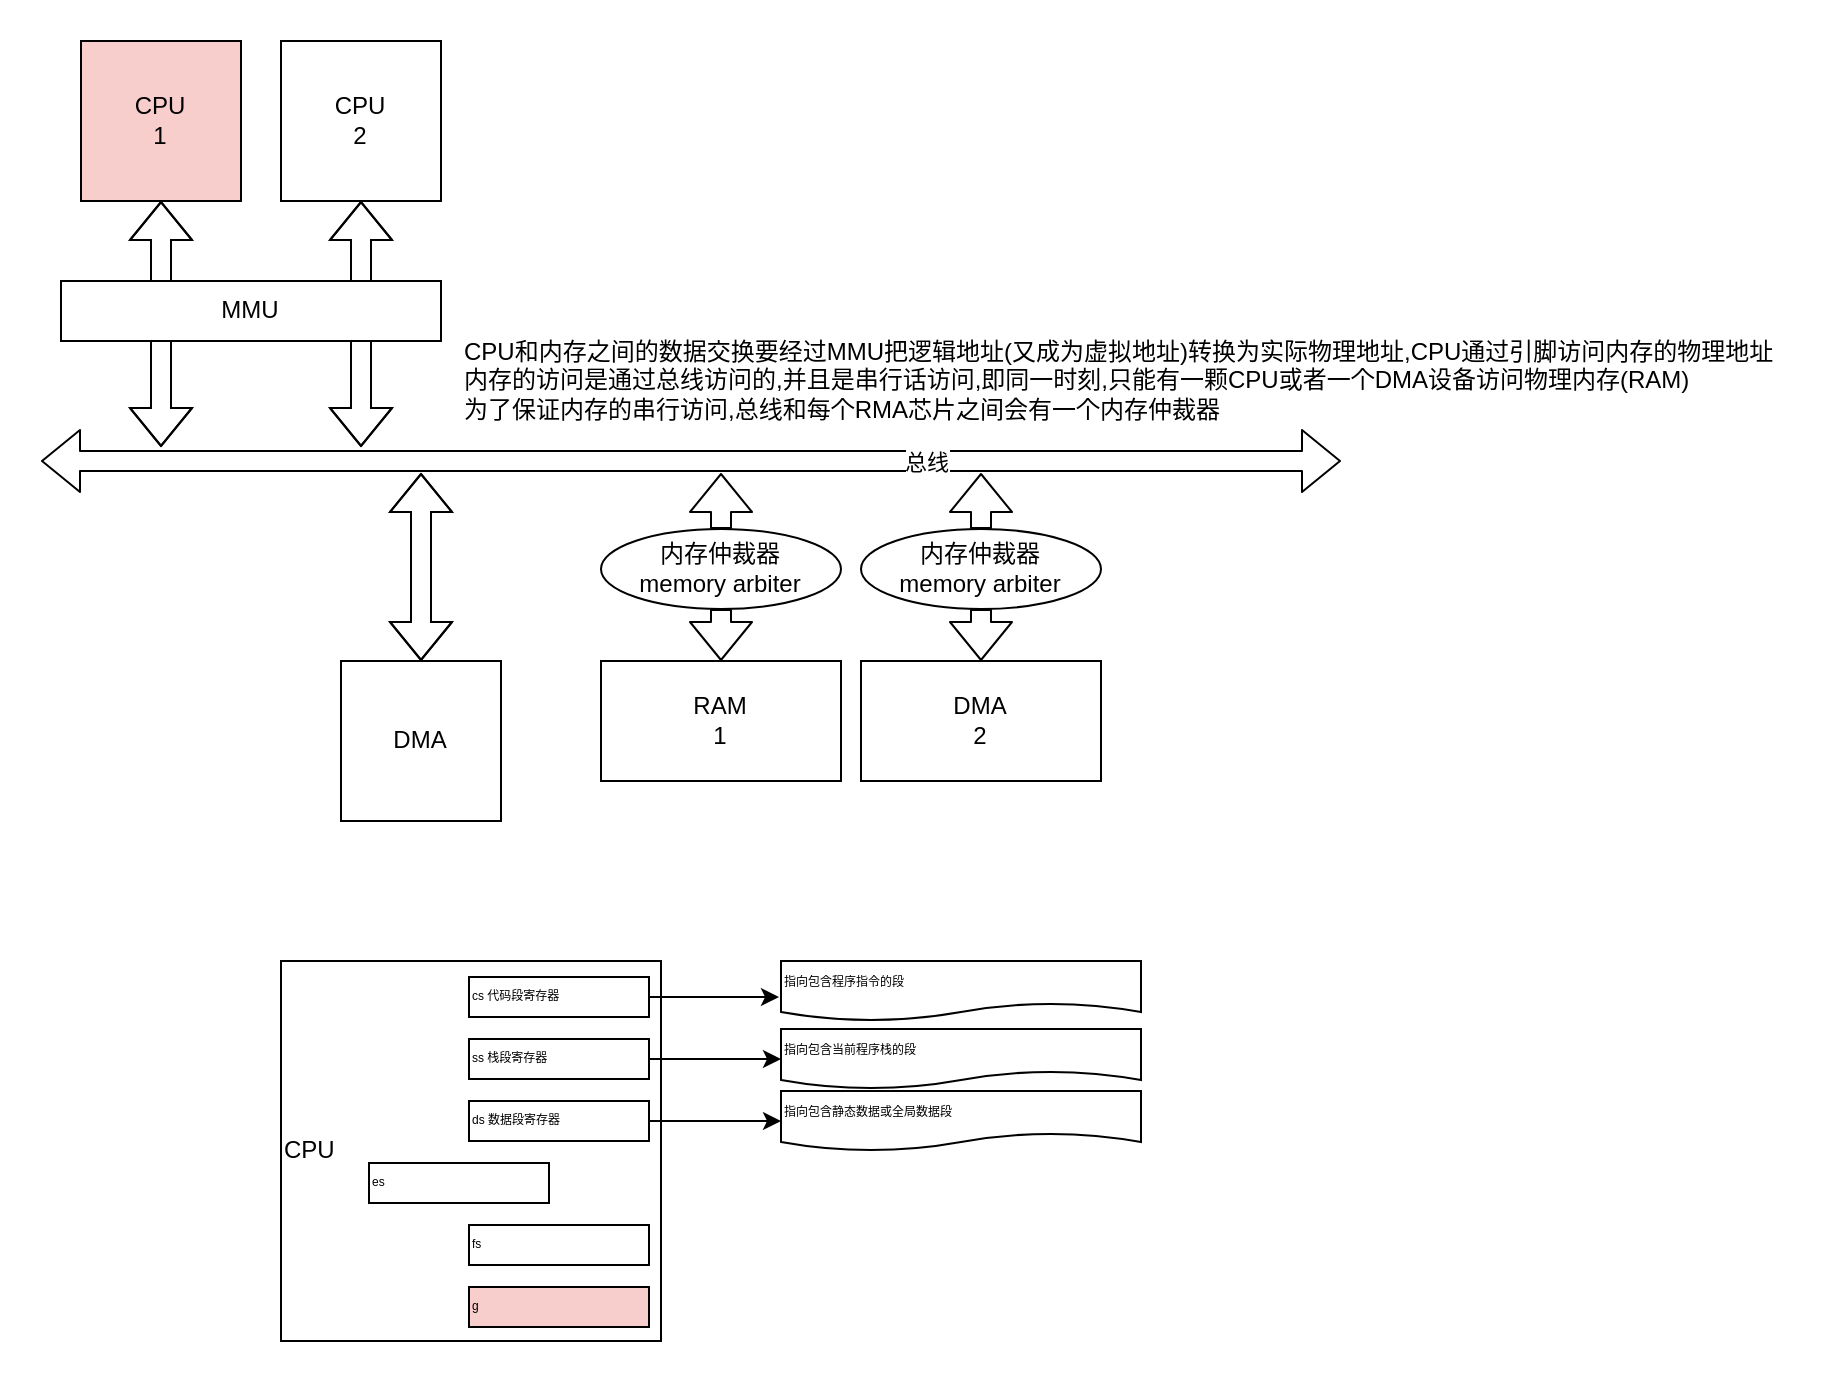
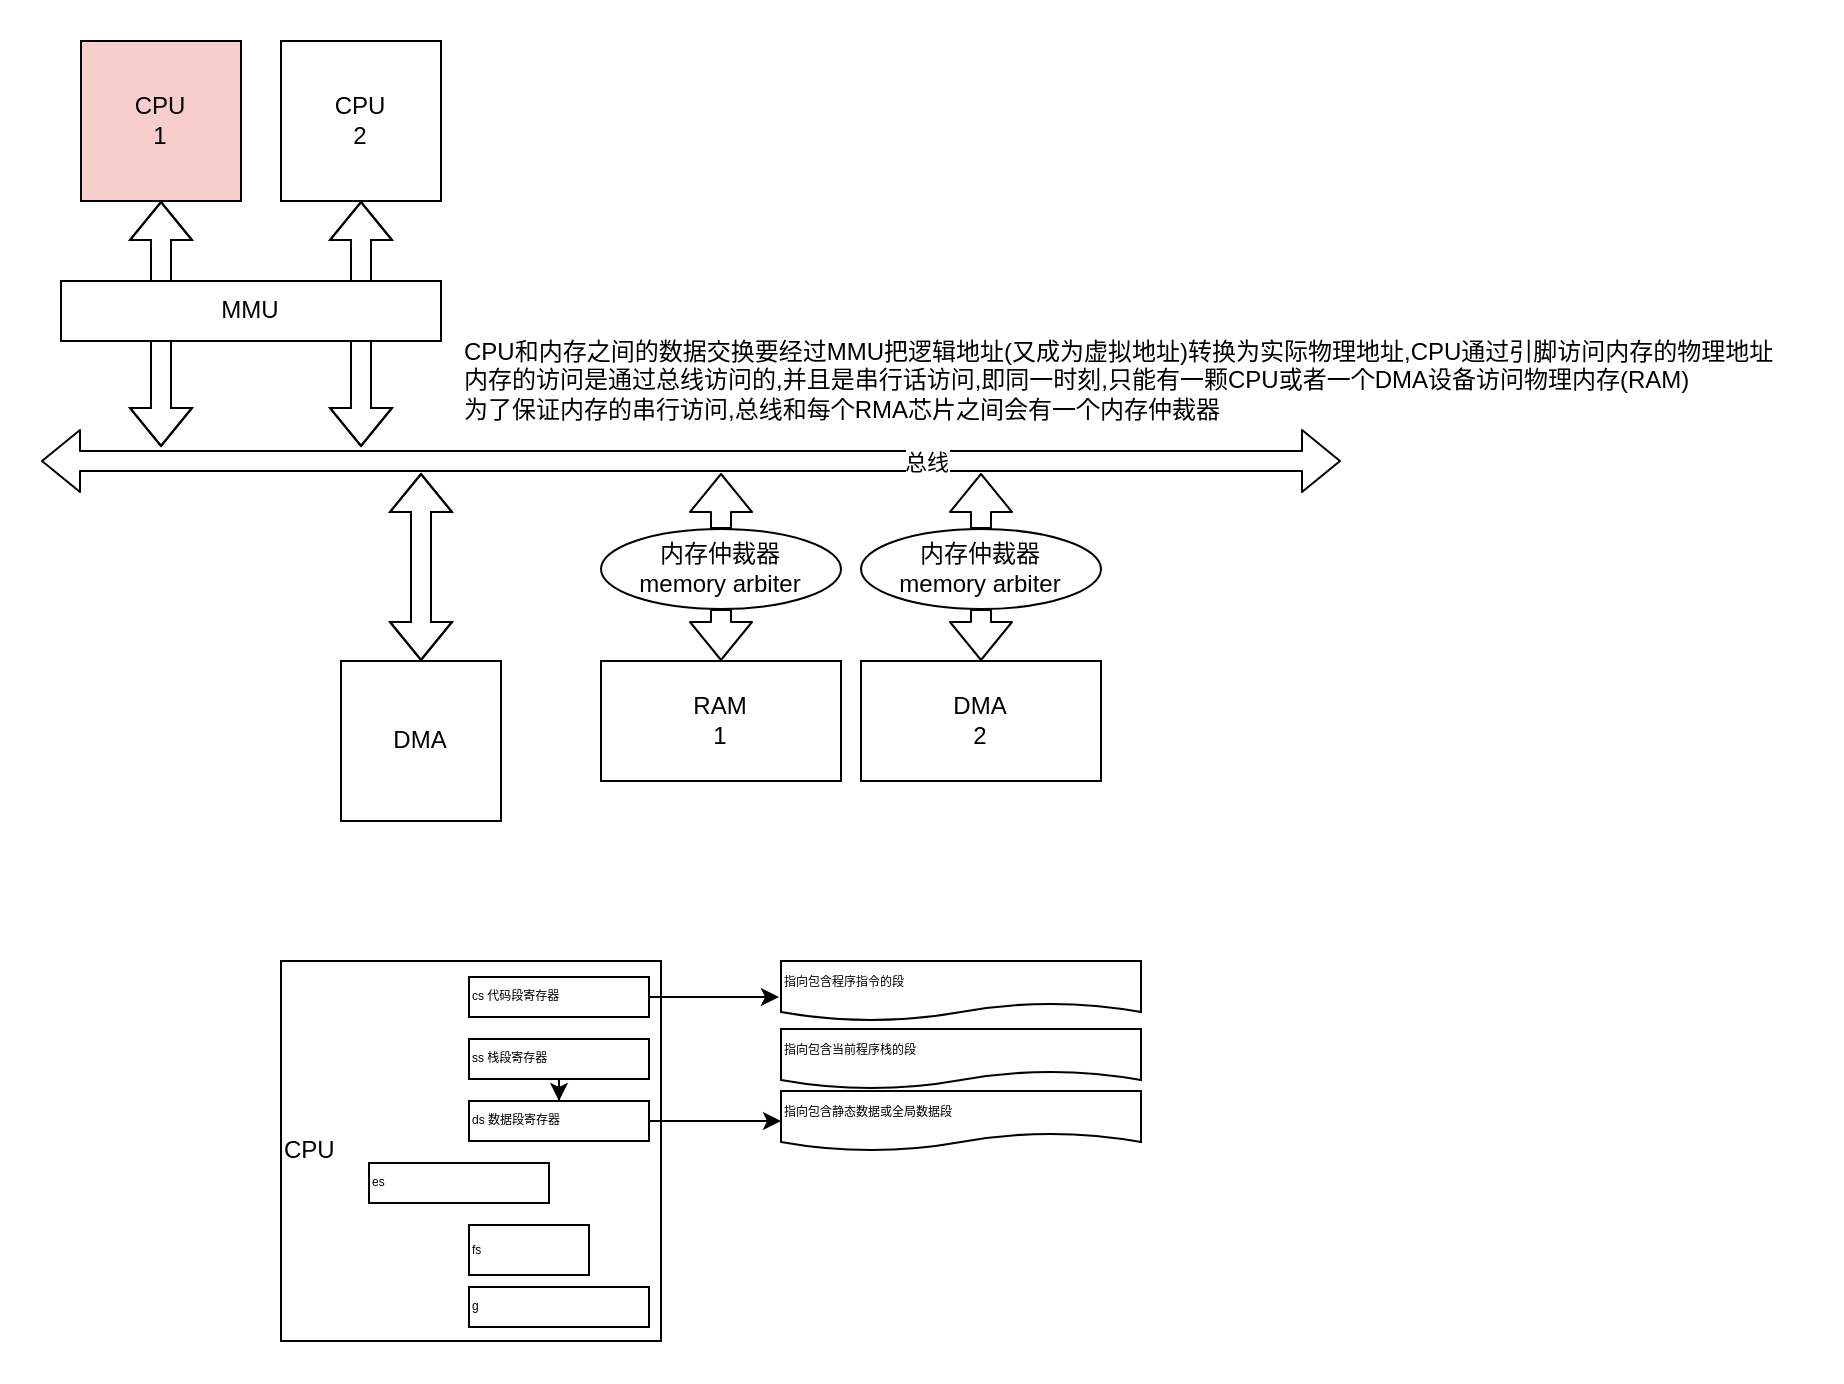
(708, 1059) -> (559, 1090)
(559, 1245) -> (529, 1250)
(559, 1307) -> (559, 1307)
